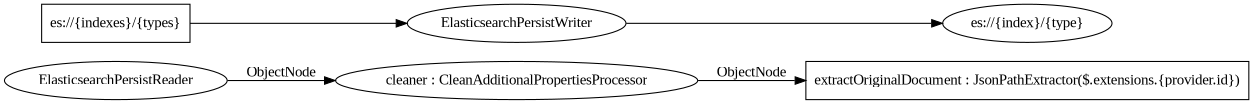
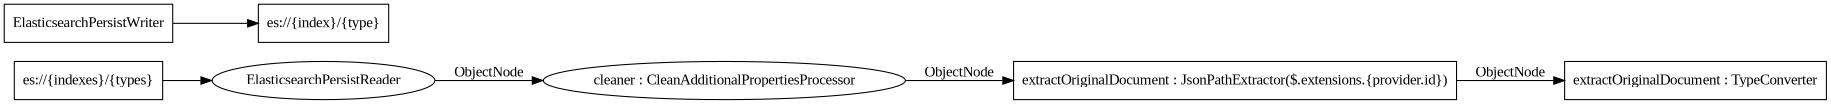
(293, 23) -> (182, 81)
(517, 23) -> (88, 23)
(1027, 23) -> (324, 23)
none -> (1696, 81)
